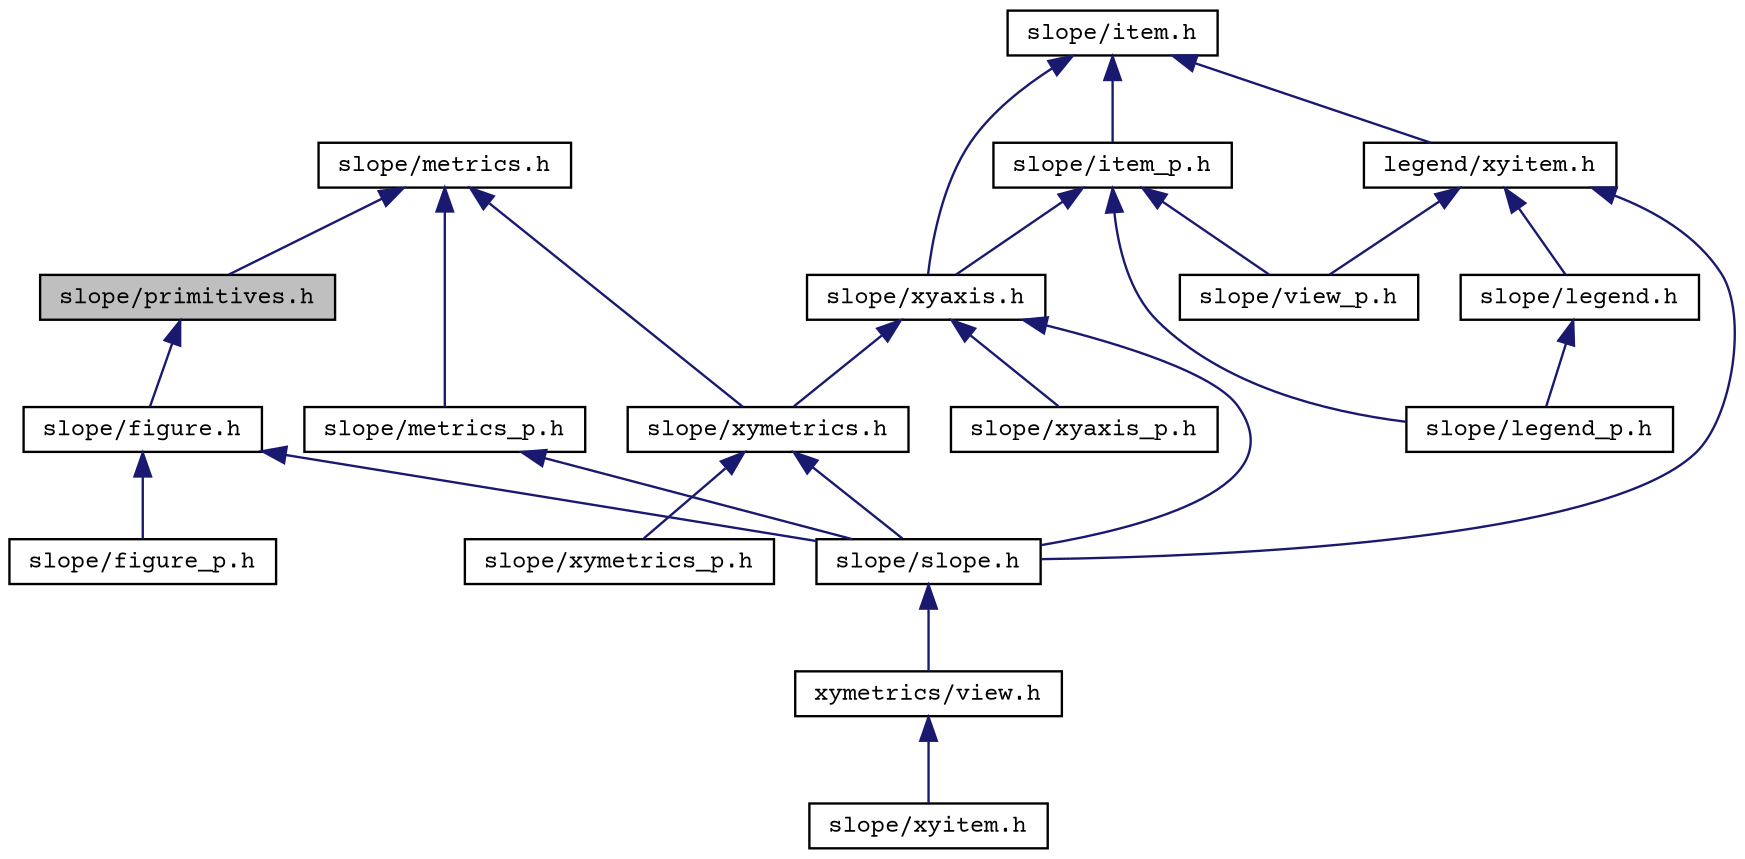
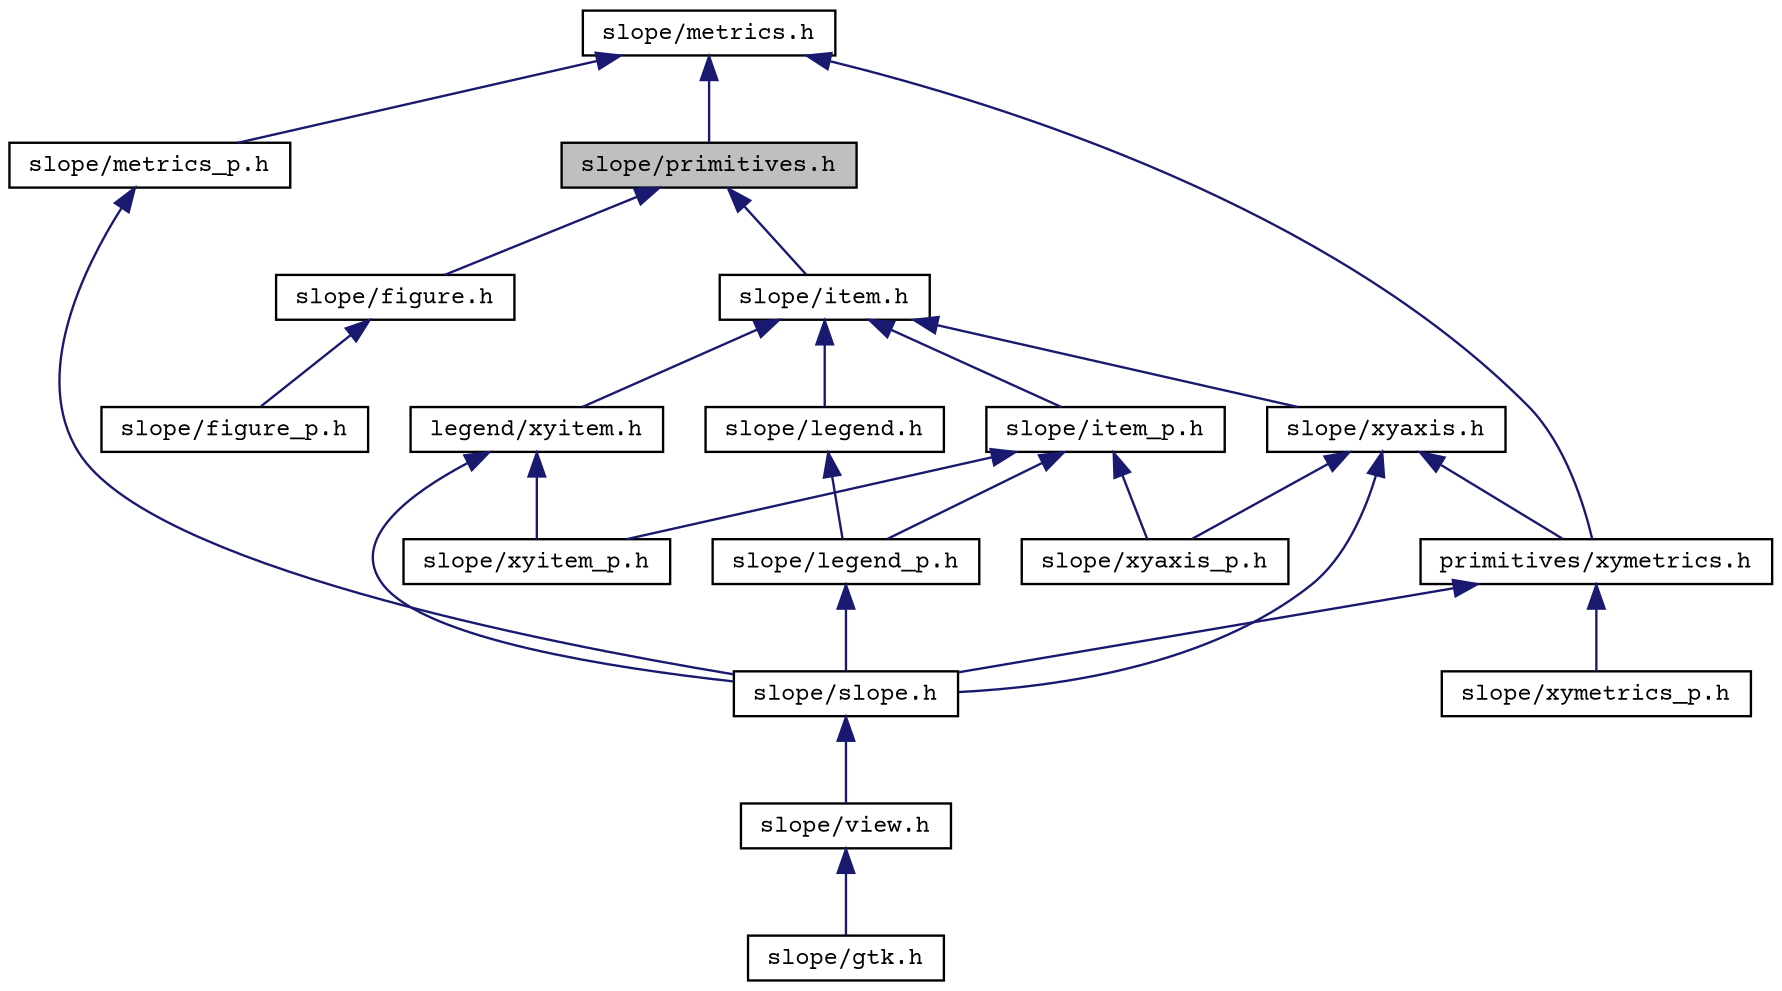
(1010, 238) -> (1135, 507)
none -> (775, 240)
(1542, 241) -> (825, 376)
(1299, 297) -> (537, 562)
(768, 429) -> (1596, 562)
(551, 498) -> (846, 640)
(929, 694) -> (846, 826)
(929, 826) -> (846, 958)
